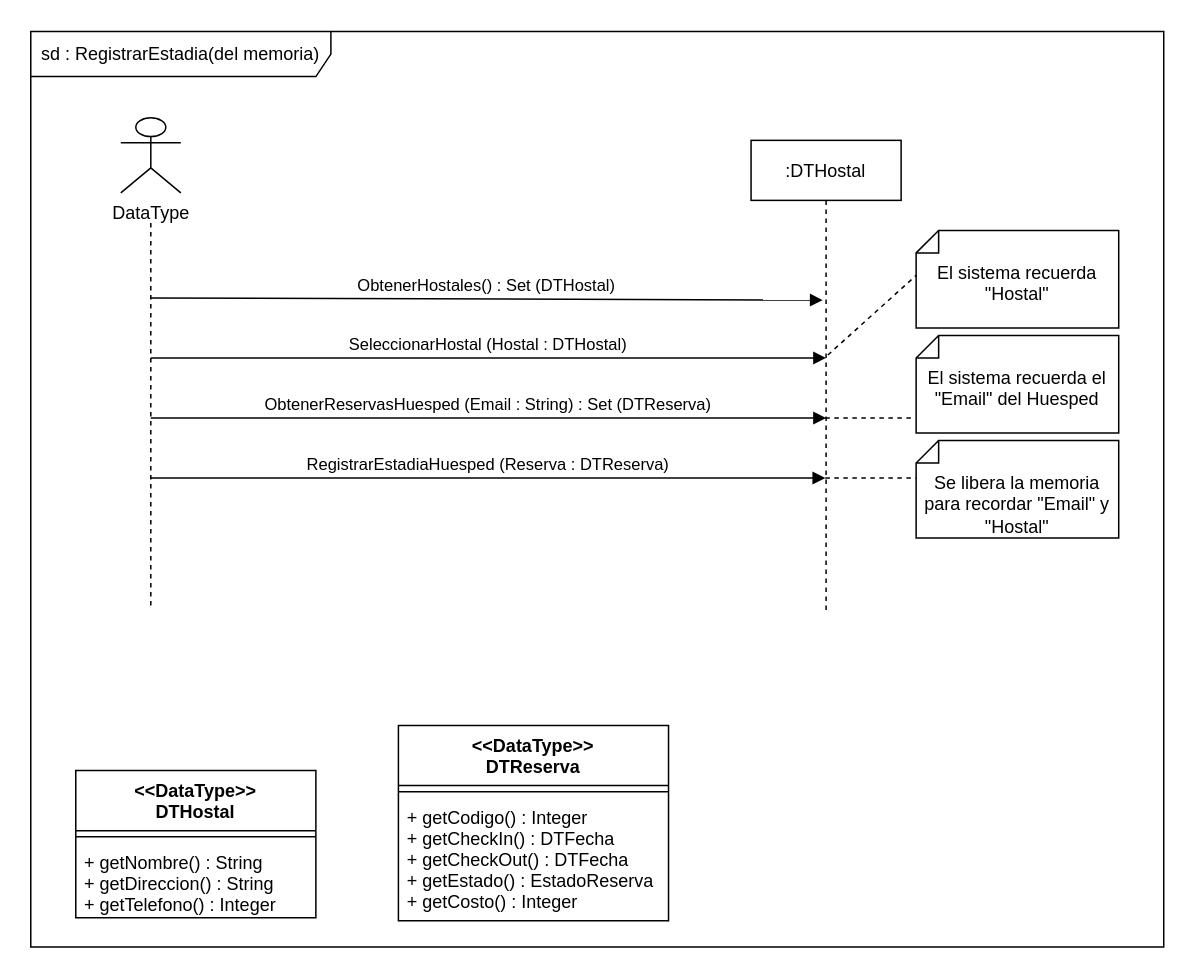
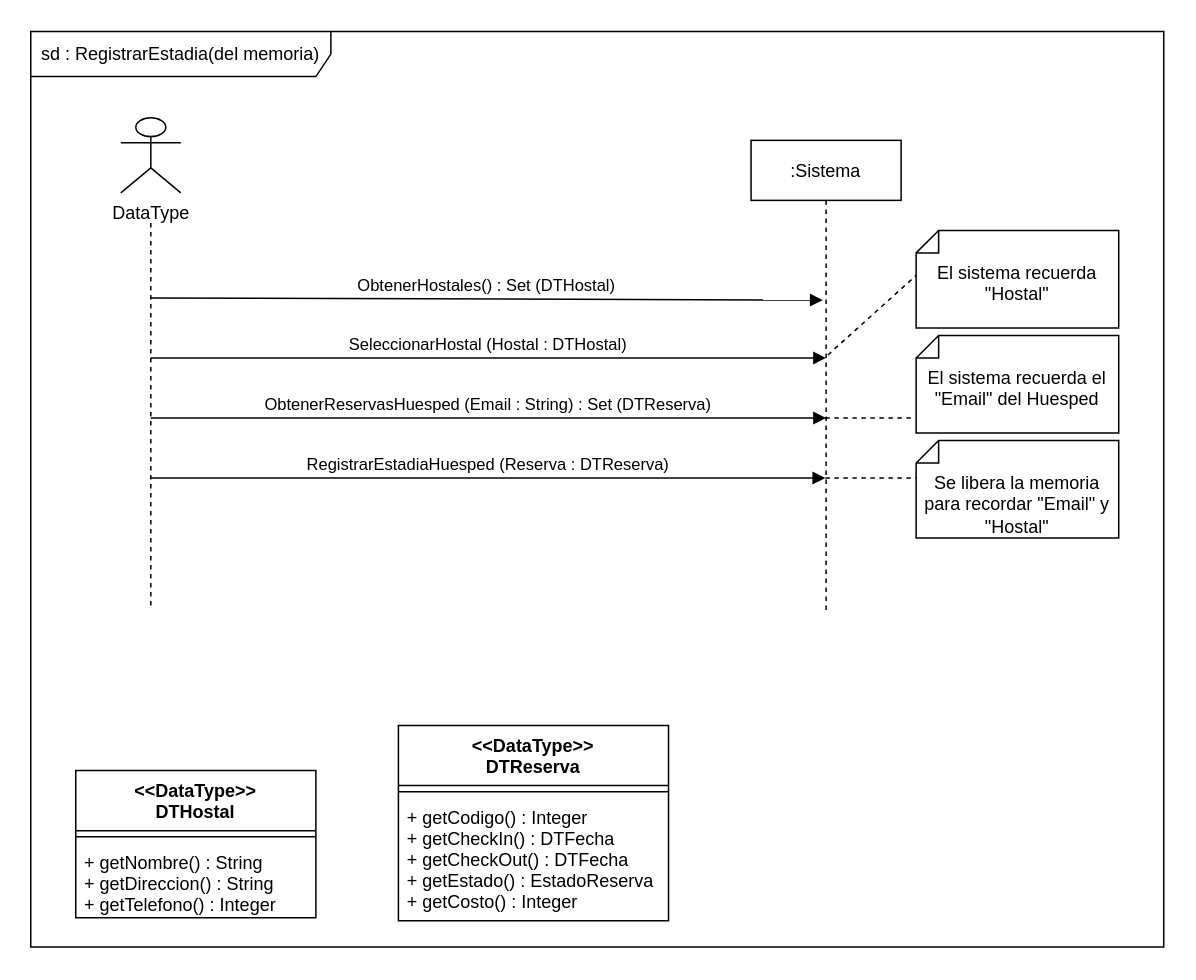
(825, 171) -> (825, 171)
